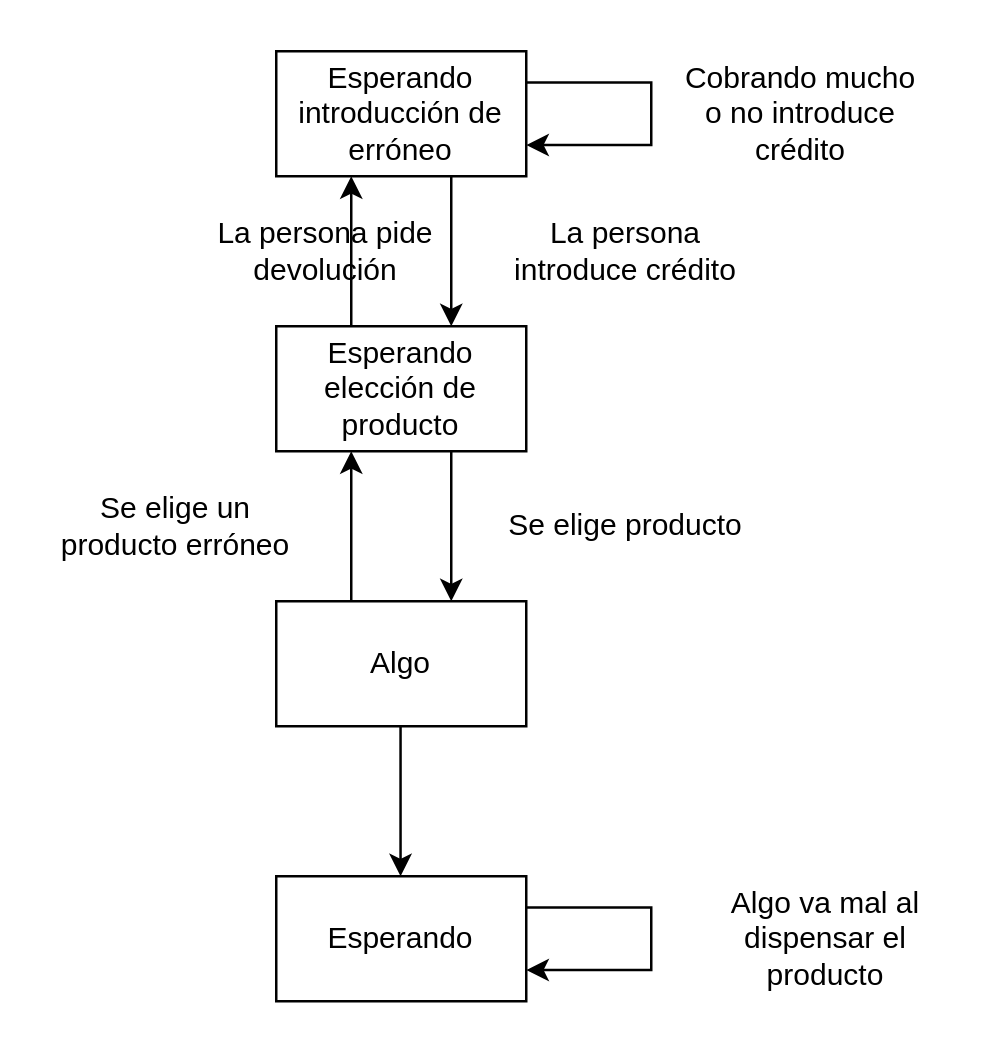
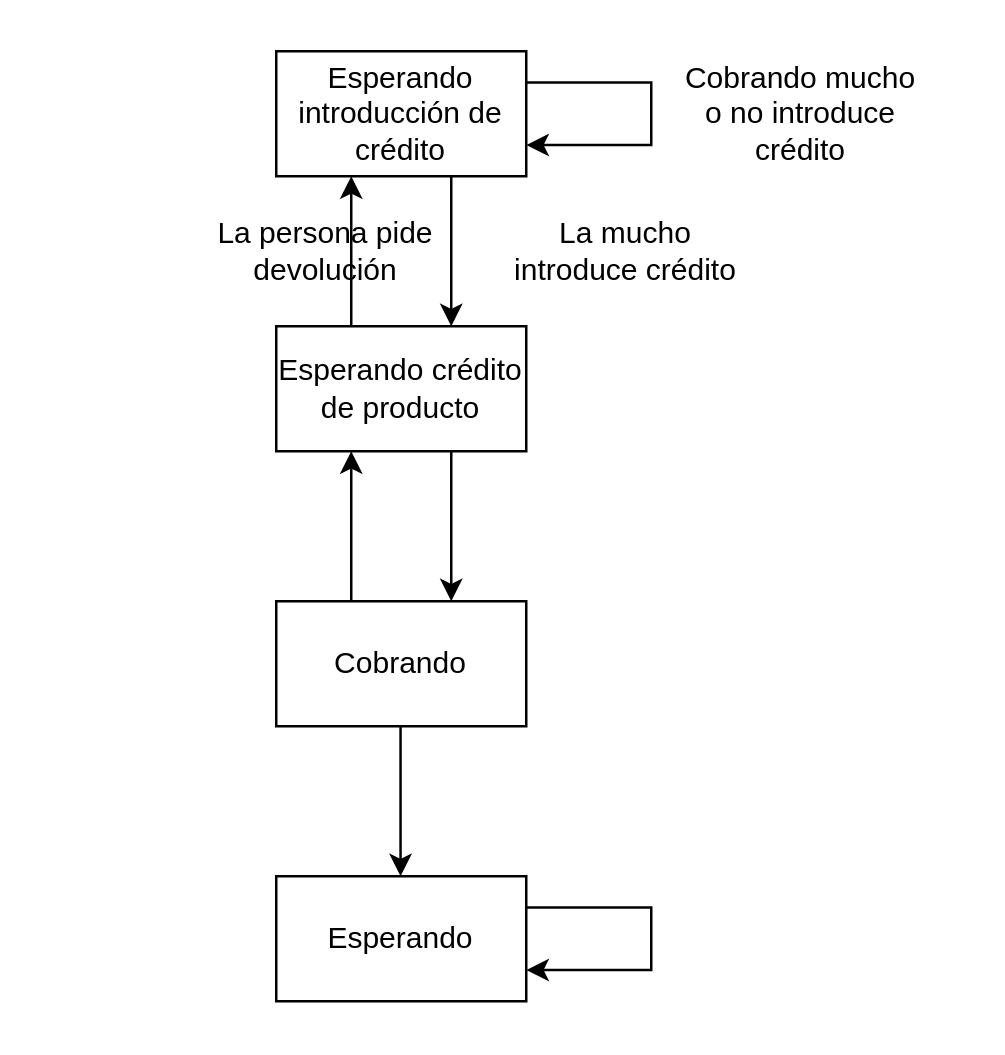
(401, 114) -> (401, 114)
(626, 251) -> (626, 251)
(401, 389) -> (401, 389)
(176, 526) -> none
(626, 526) -> none
(401, 664) -> (401, 664)
(826, 939) -> none
